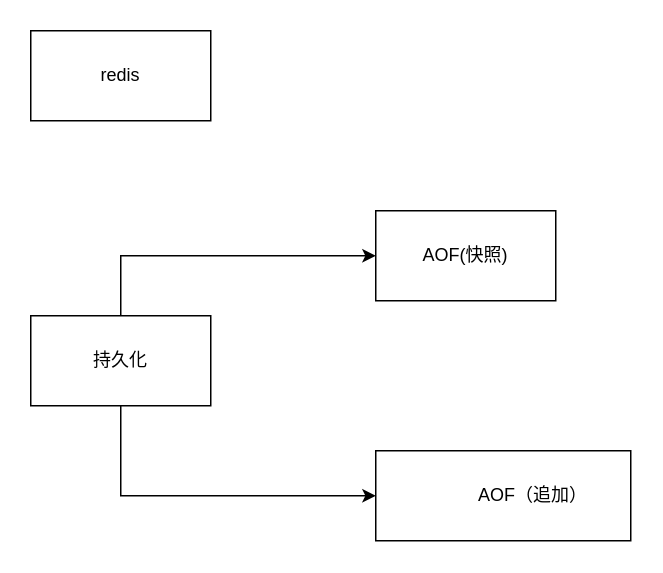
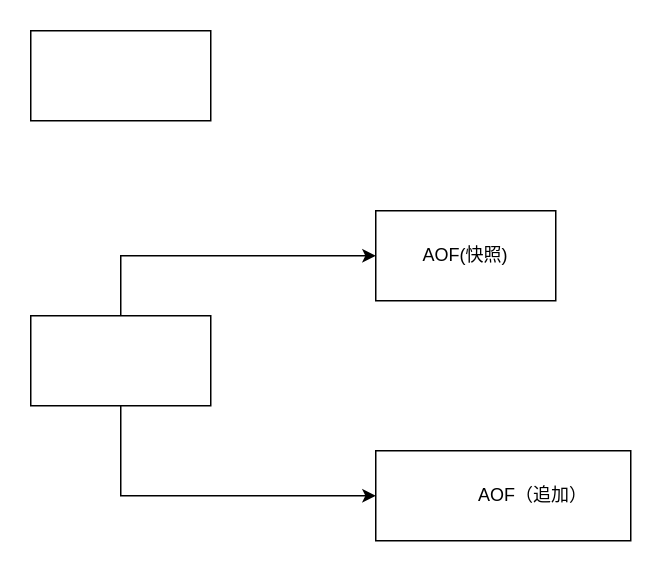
(121, 76) -> none
(121, 361) -> none
